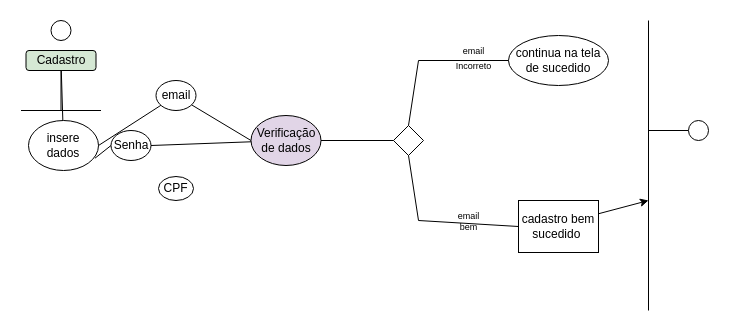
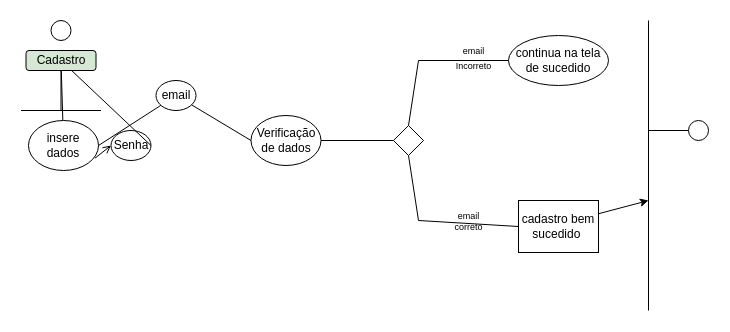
(286, 141) -> (286, 141)
(201, 144) -> (112, 108)
(108, 148) -> (107, 149)
(176, 189) -> none
(469, 227) -> (469, 227)
